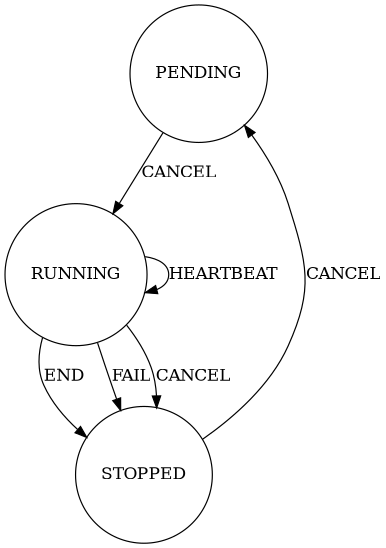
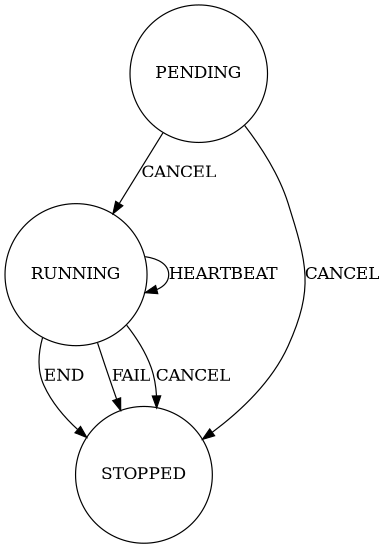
(303, 300) -> (305, 288)
